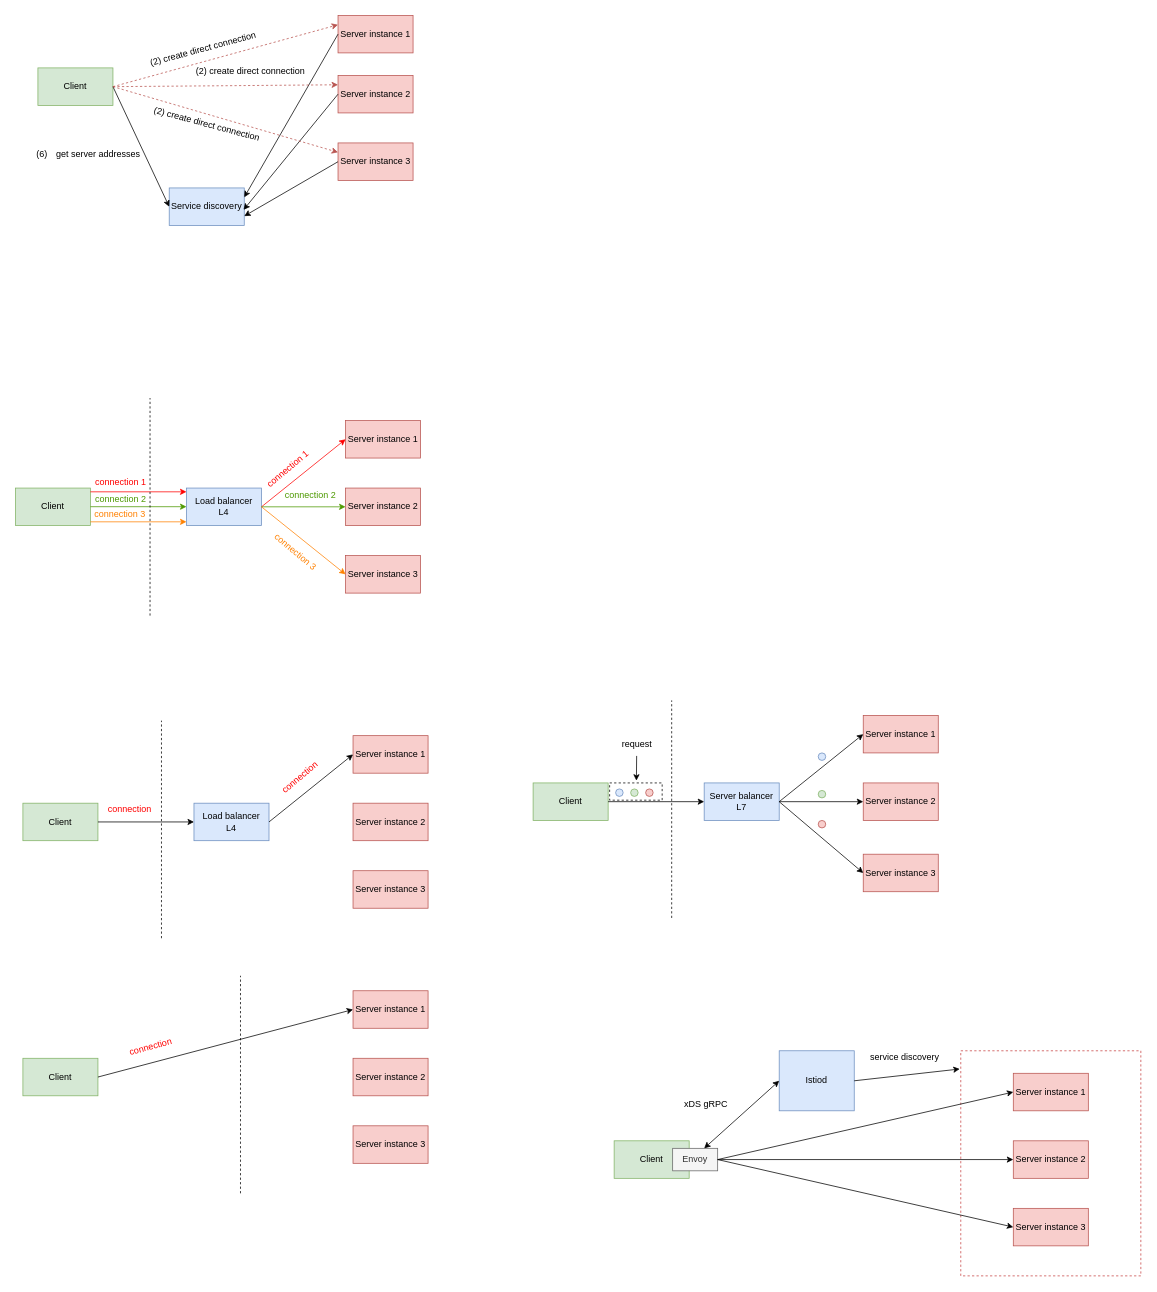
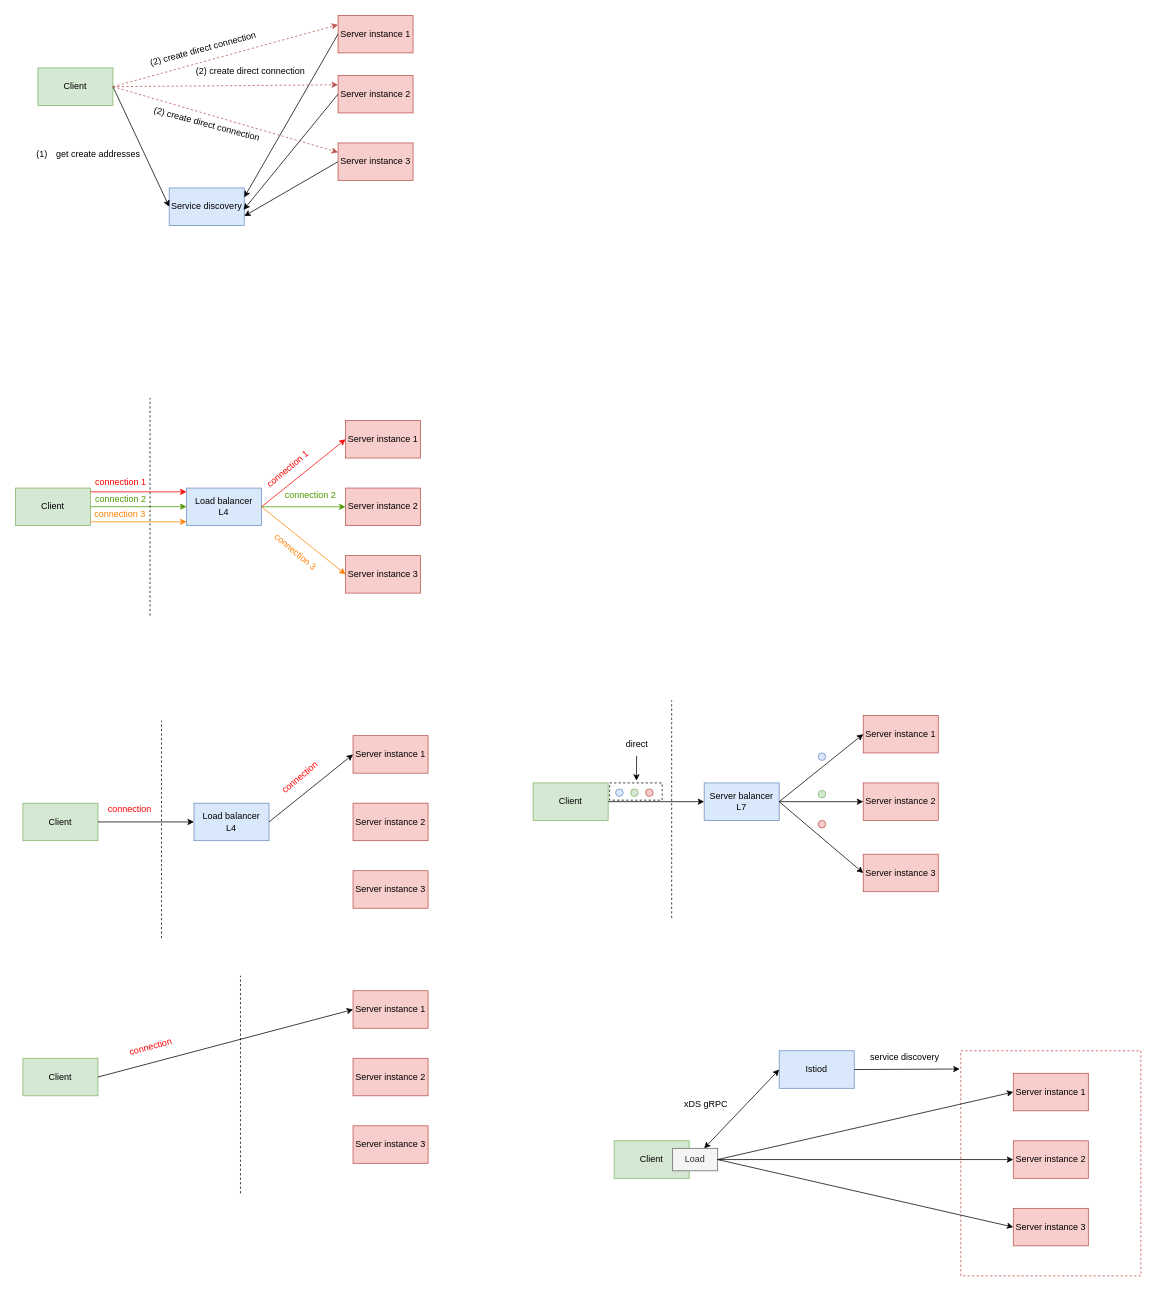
(42, 154) -> (42, 154)
(98, 154) -> (98, 154)
(637, 744) -> (637, 744)
(816, 1080) -> (816, 1069)
(695, 1159) -> (695, 1159)
